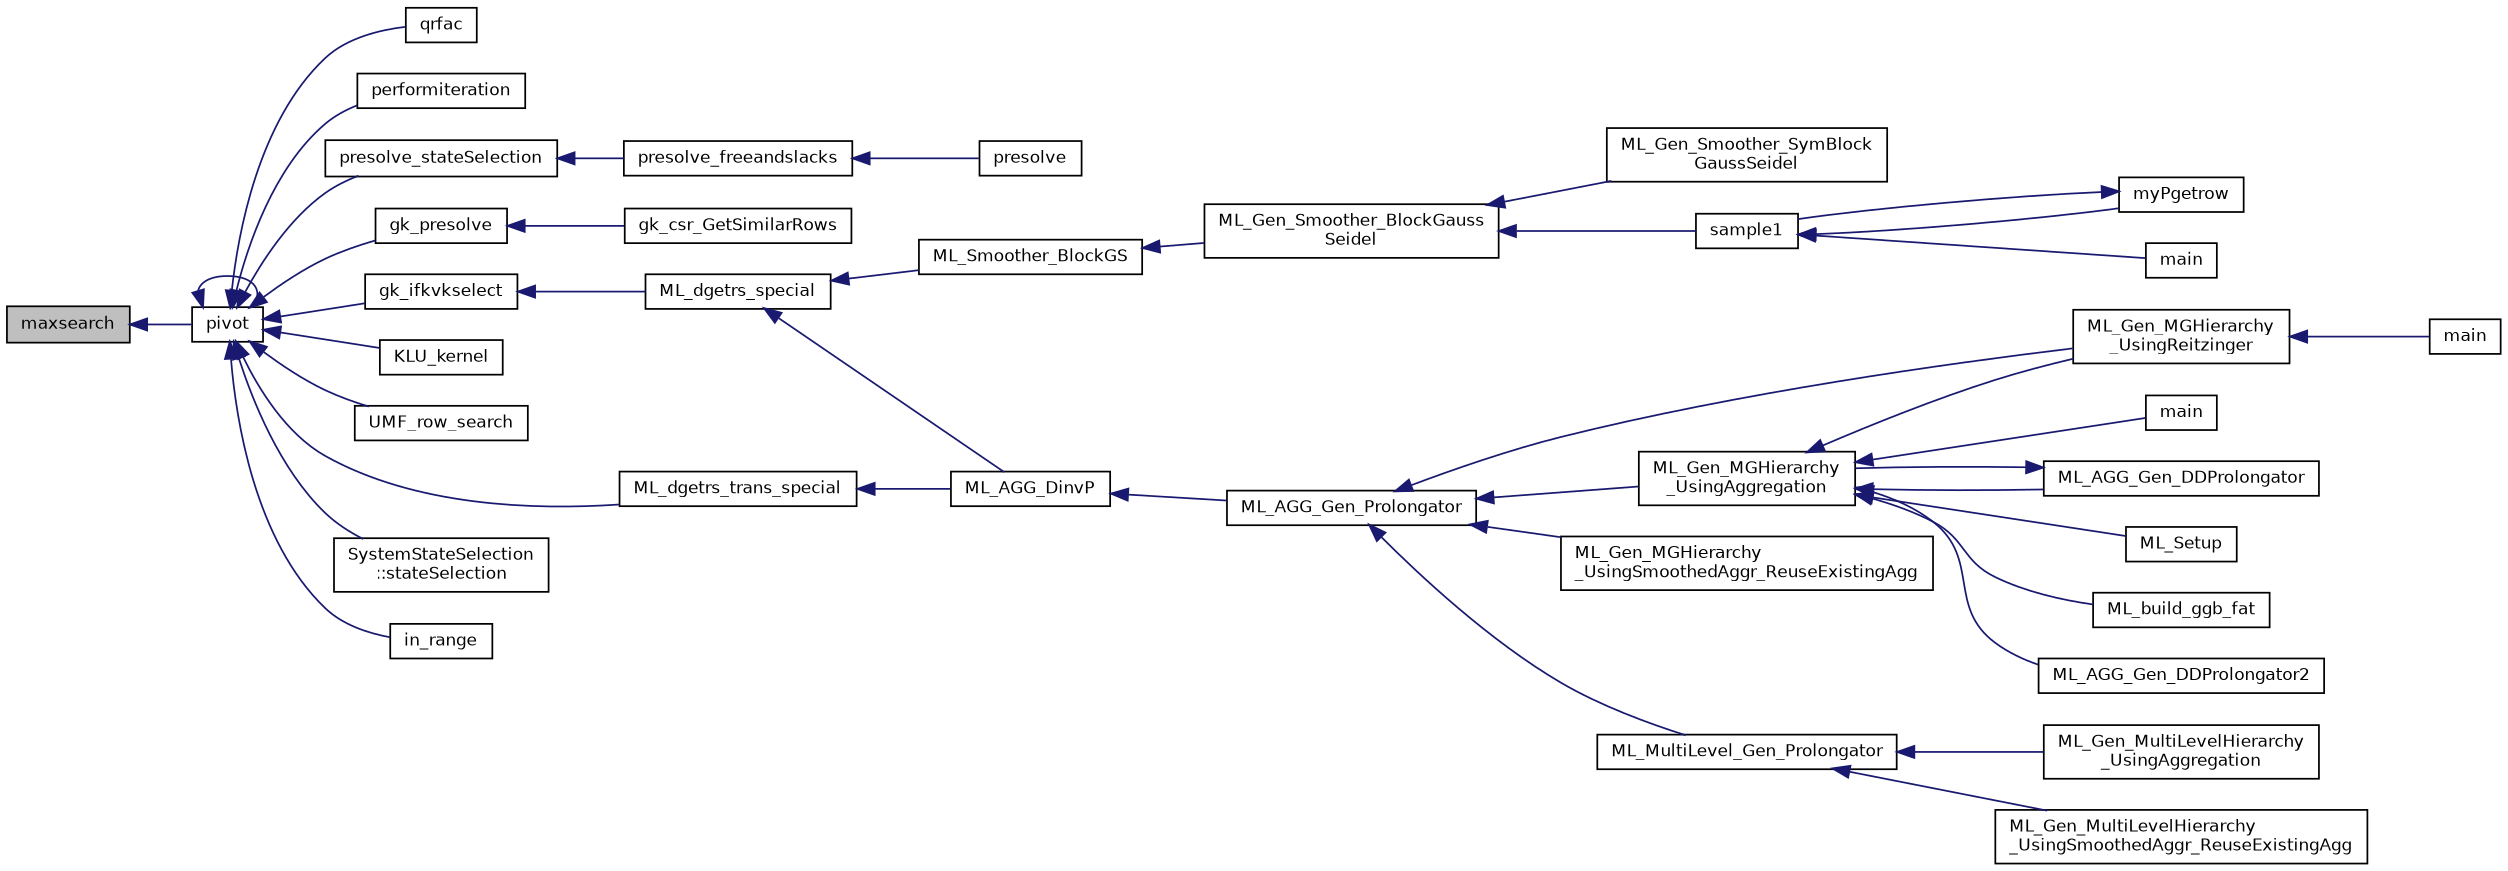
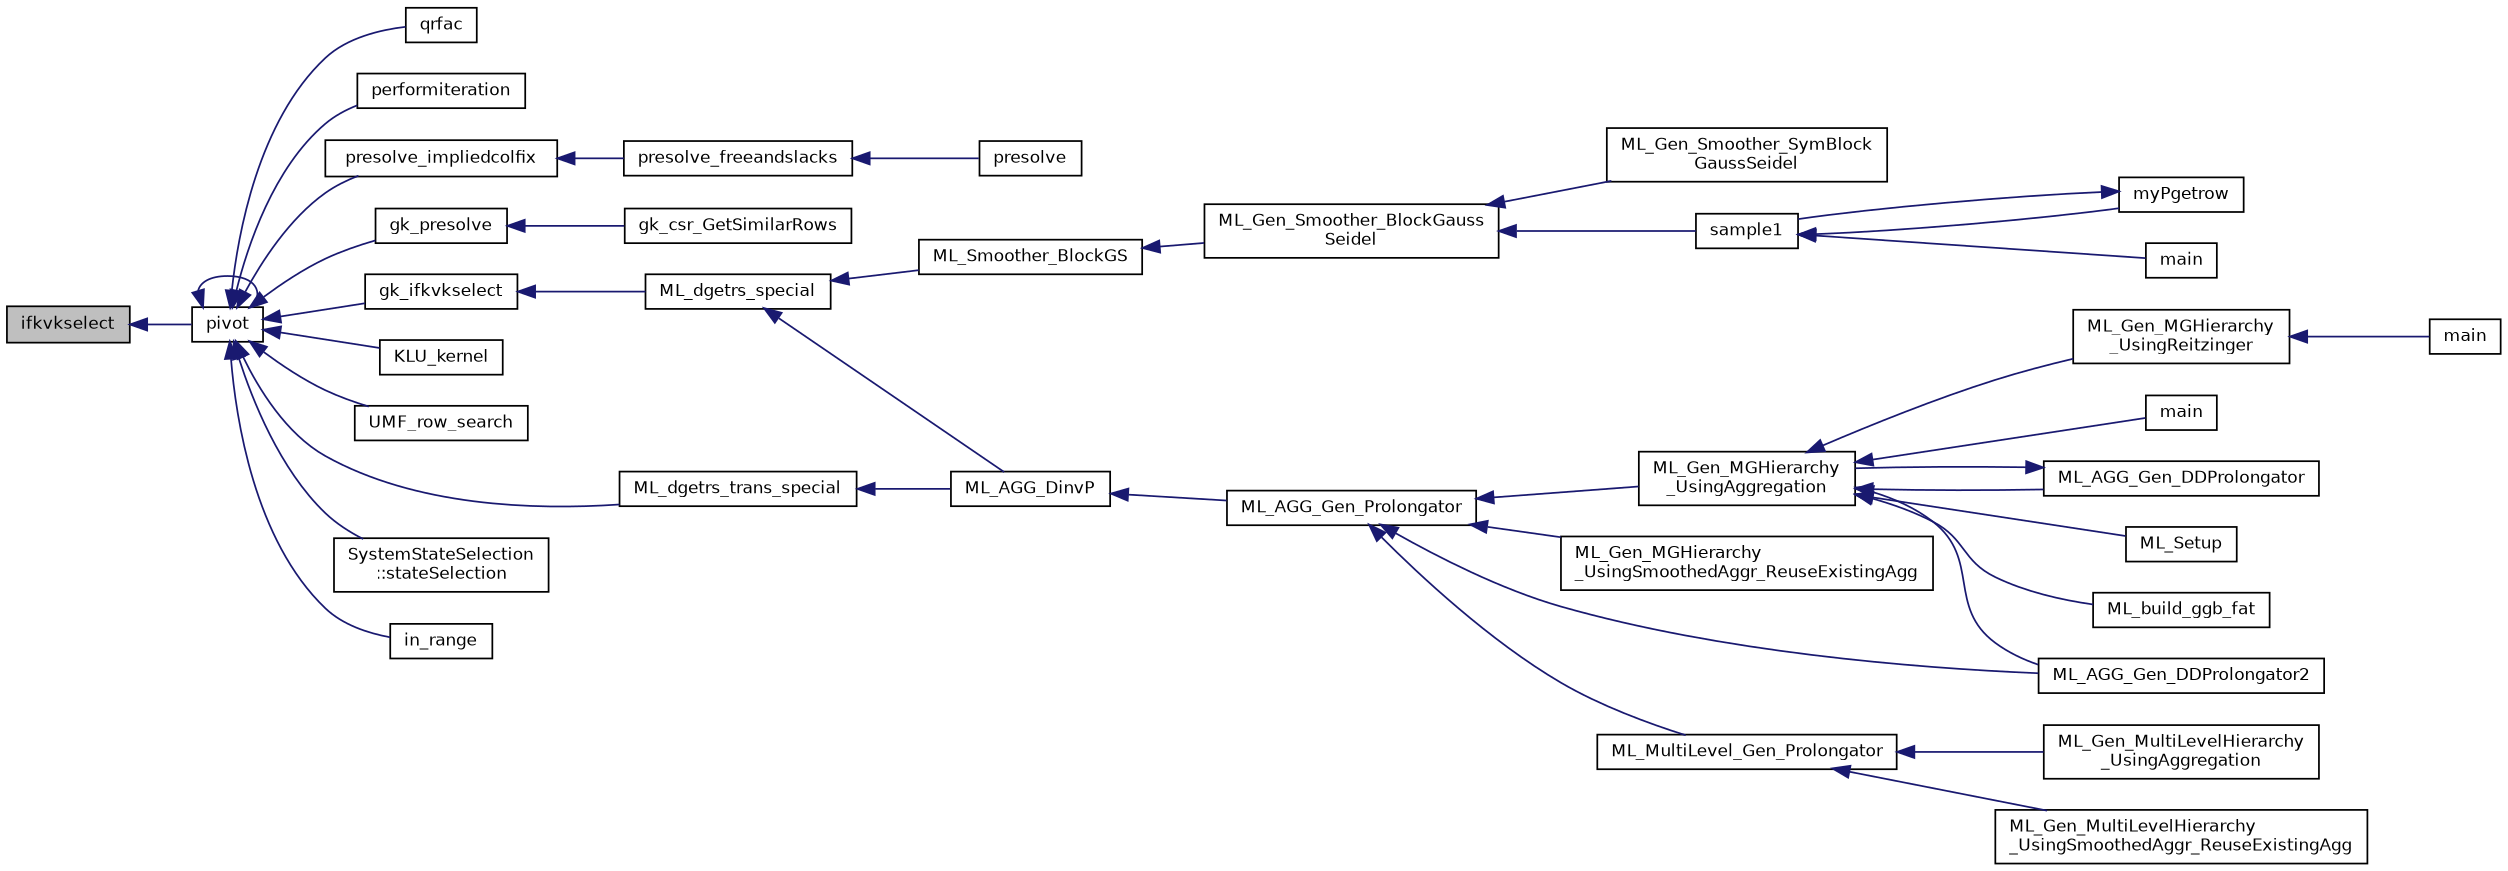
(441, 158) -> (441, 158)
(68, 324) -> (68, 324)
(1738, 399) -> (1708, 639)
